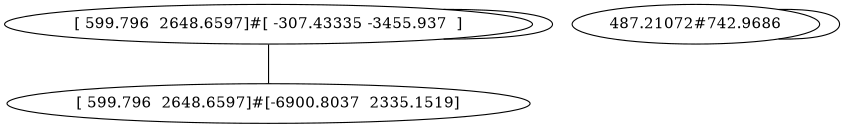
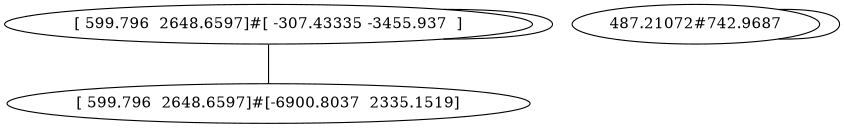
(696, 24) -> (696, 24)
